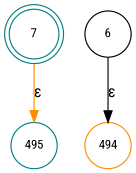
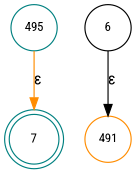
(34, 87) -> (34, 74)
(108, 146) -> (108, 139)
